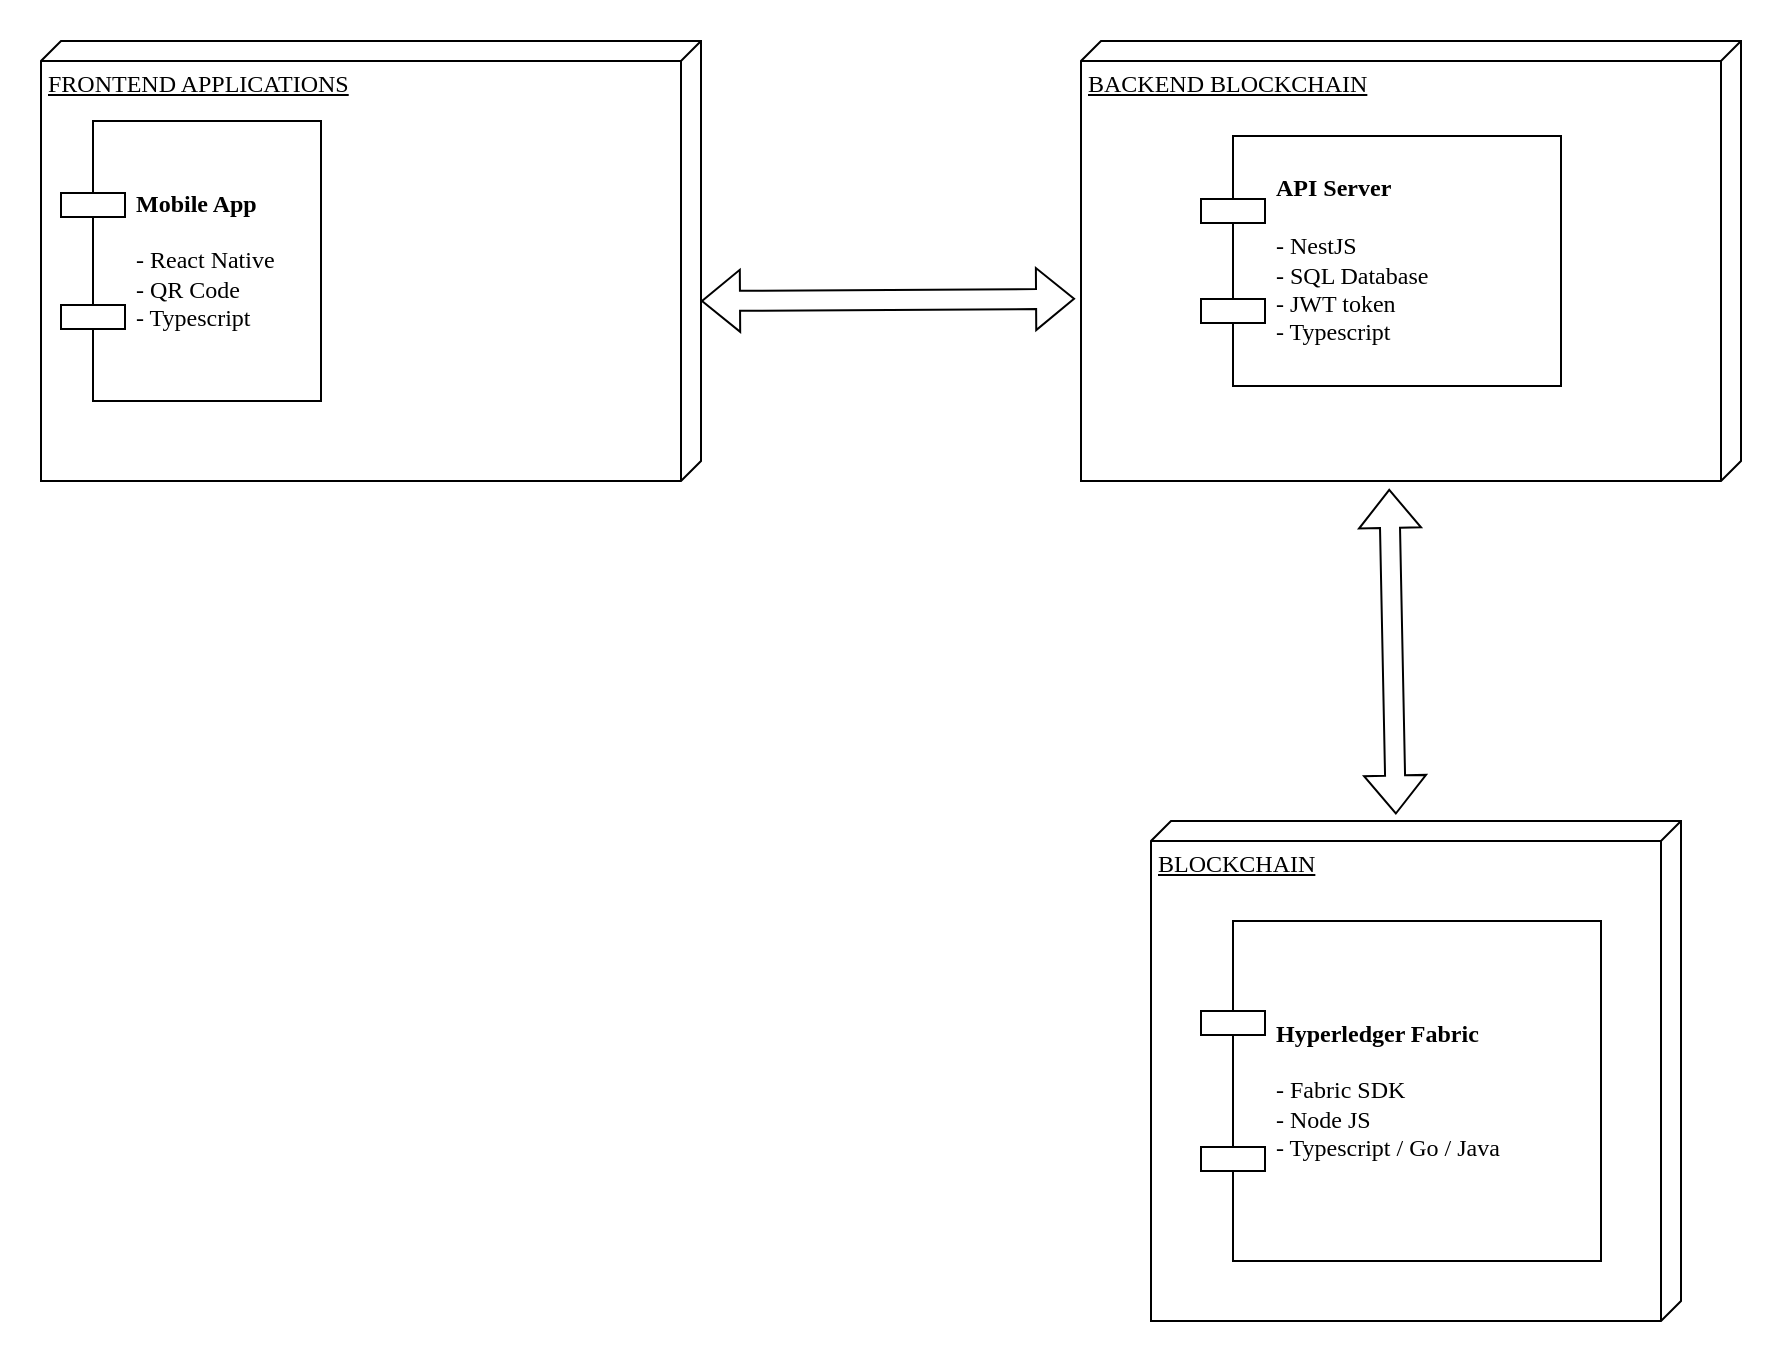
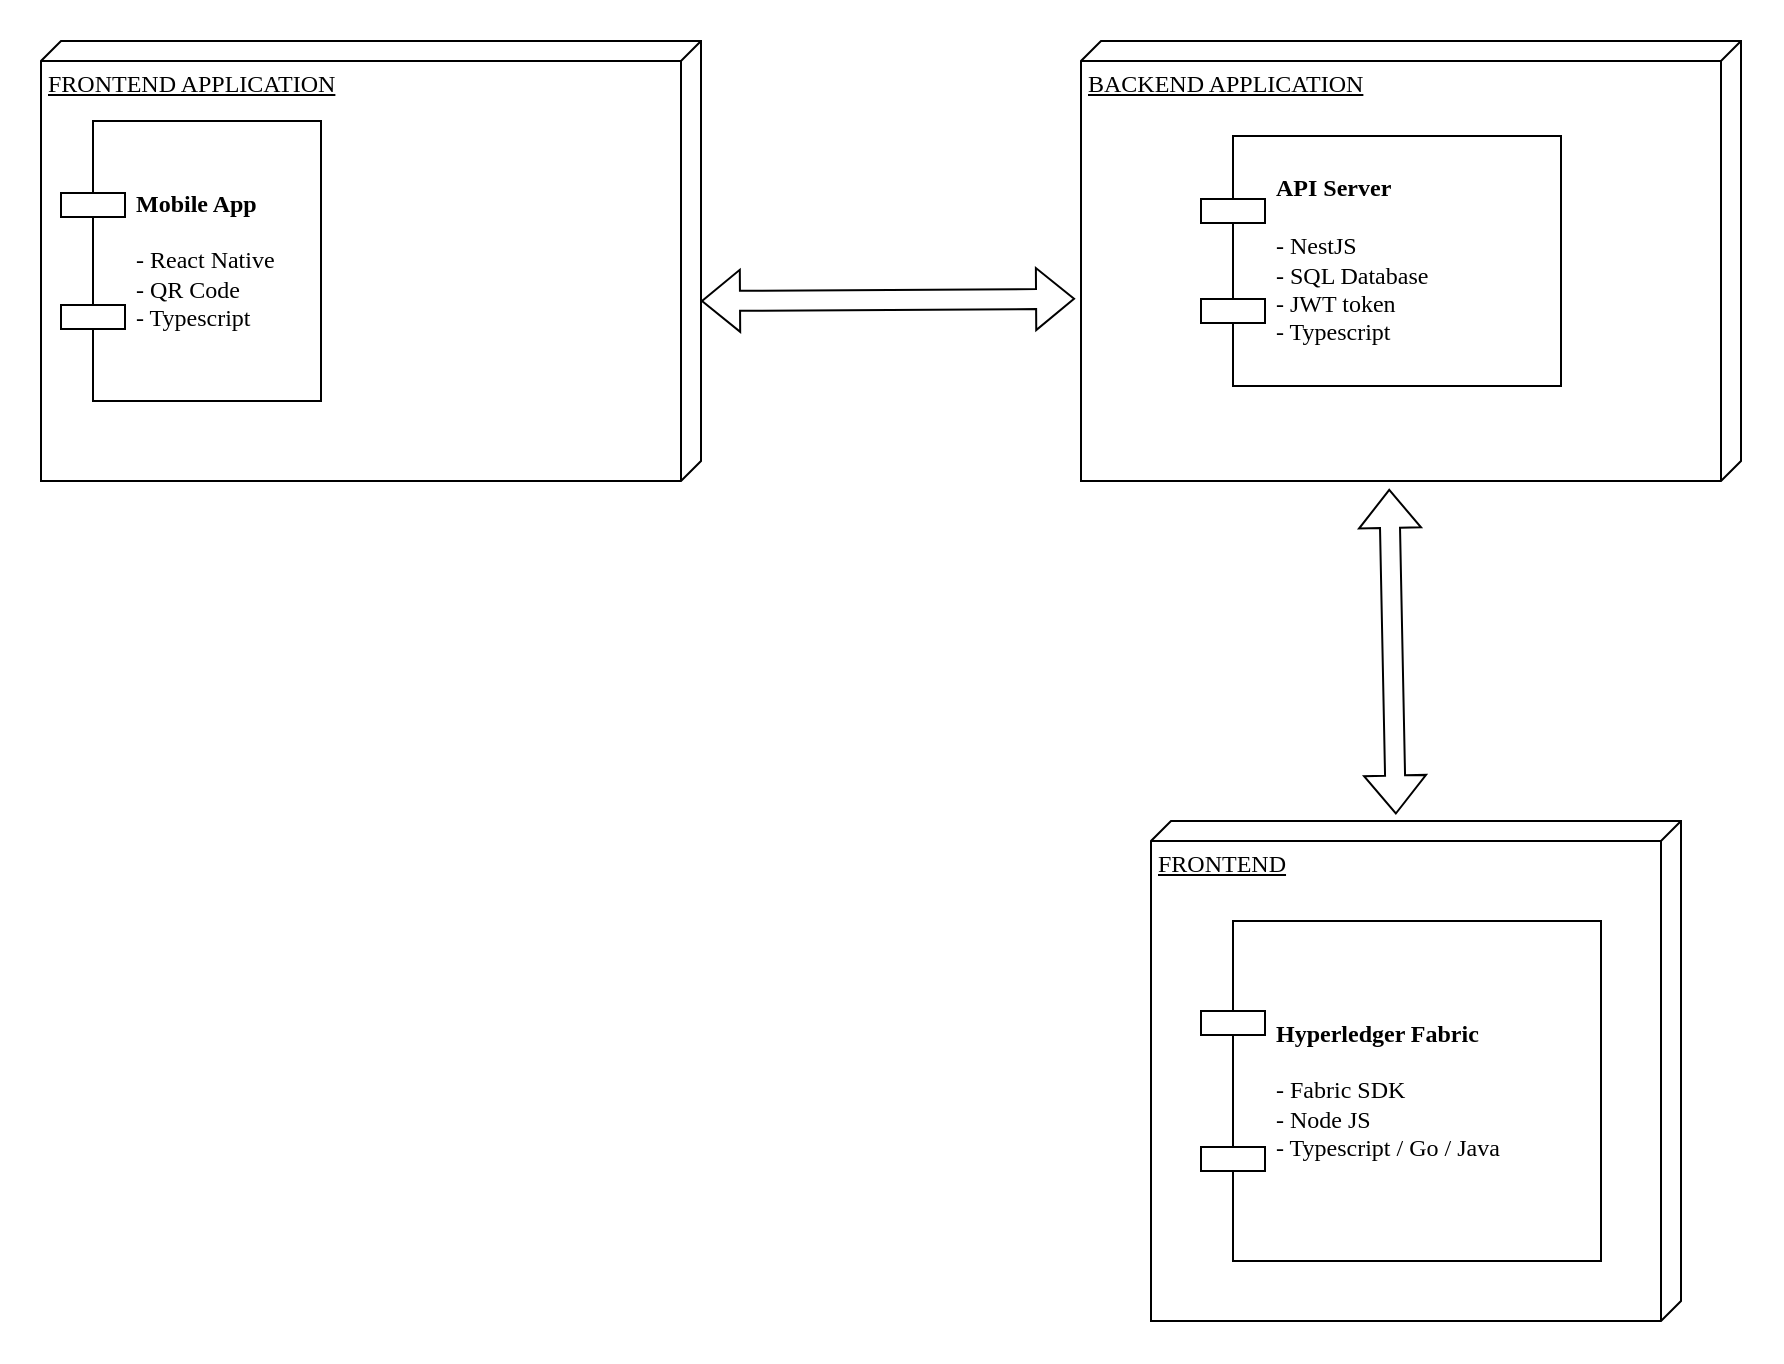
(187, 85) -> (180, 85)
(1207, 85) -> (1214, 85)
(1226, 865) -> (1213, 865)
